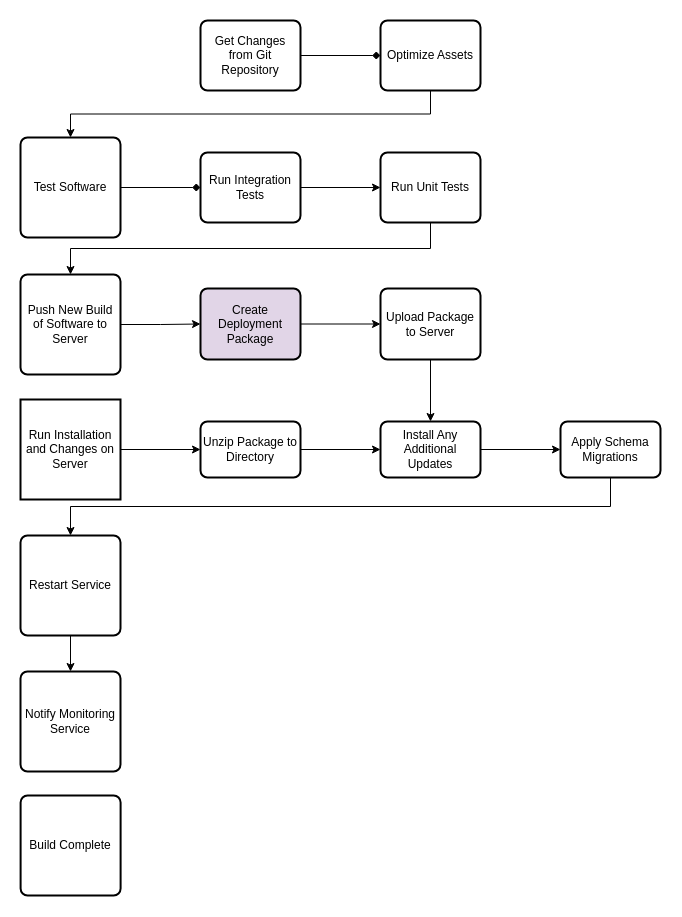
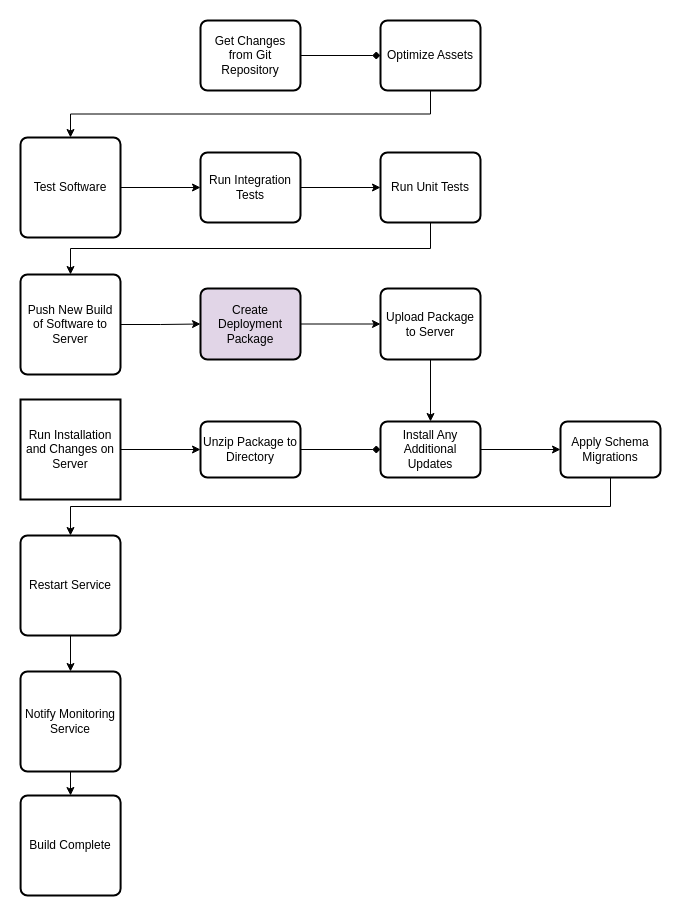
(191, 188) -> (192, 188)
(372, 450) -> (371, 450)
none -> (71, 783)
